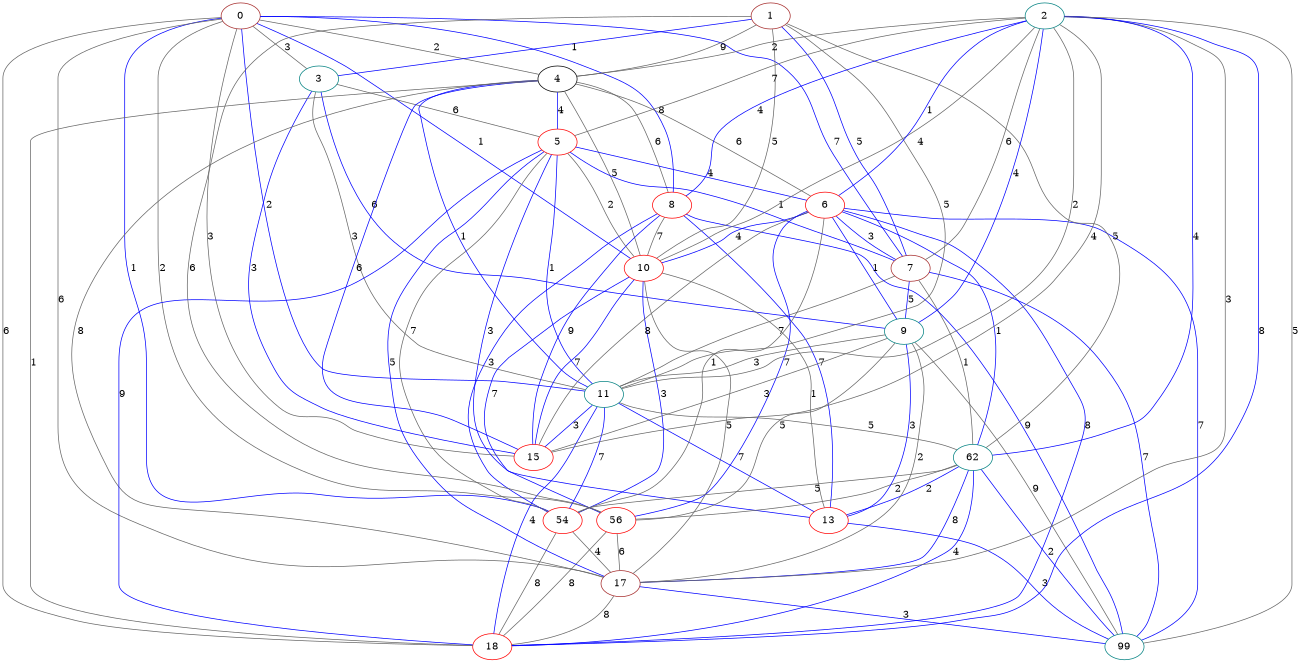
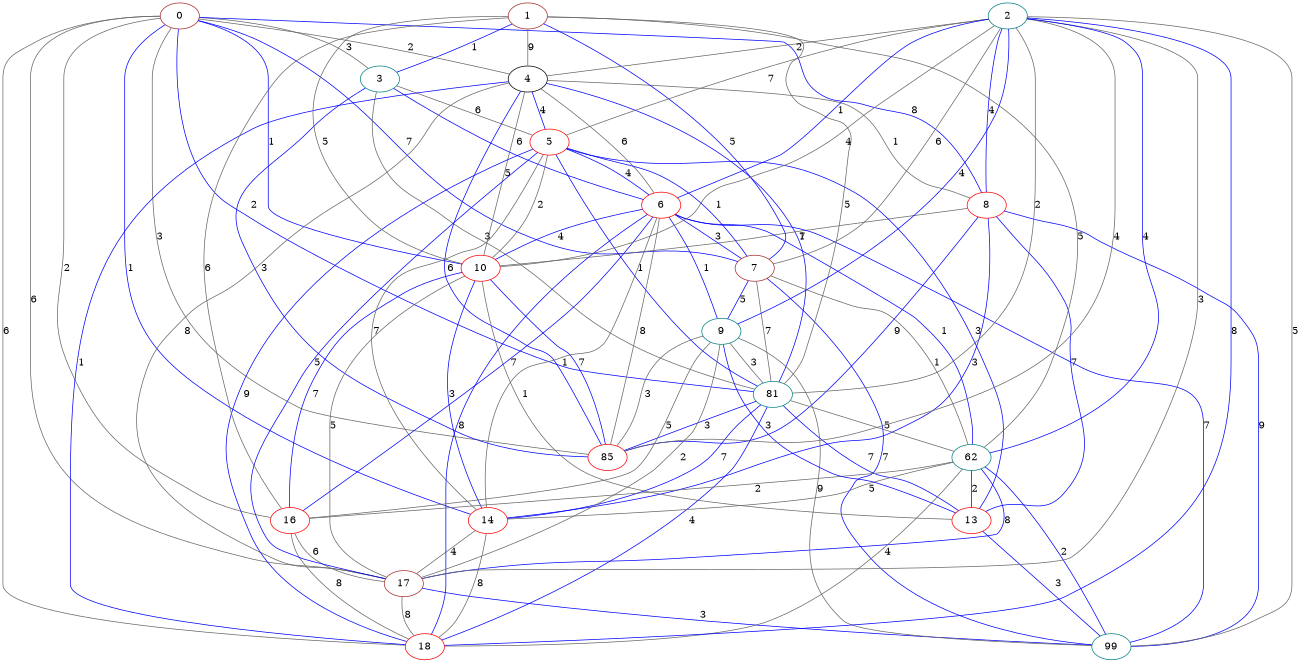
(658, 142) -> (896, 142)
(535, 280) -> (502, 148)
(30, 333) -> (77, 363)
(604, 394) -> (773, 394)
(534, 457) -> (608, 457)
(563, 521) -> (488, 521)
(616, 521) -> (290, 521)
(778, 613) -> (773, 619)
